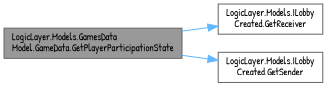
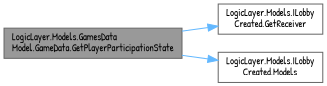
(270, 67) -> (270, 67)
